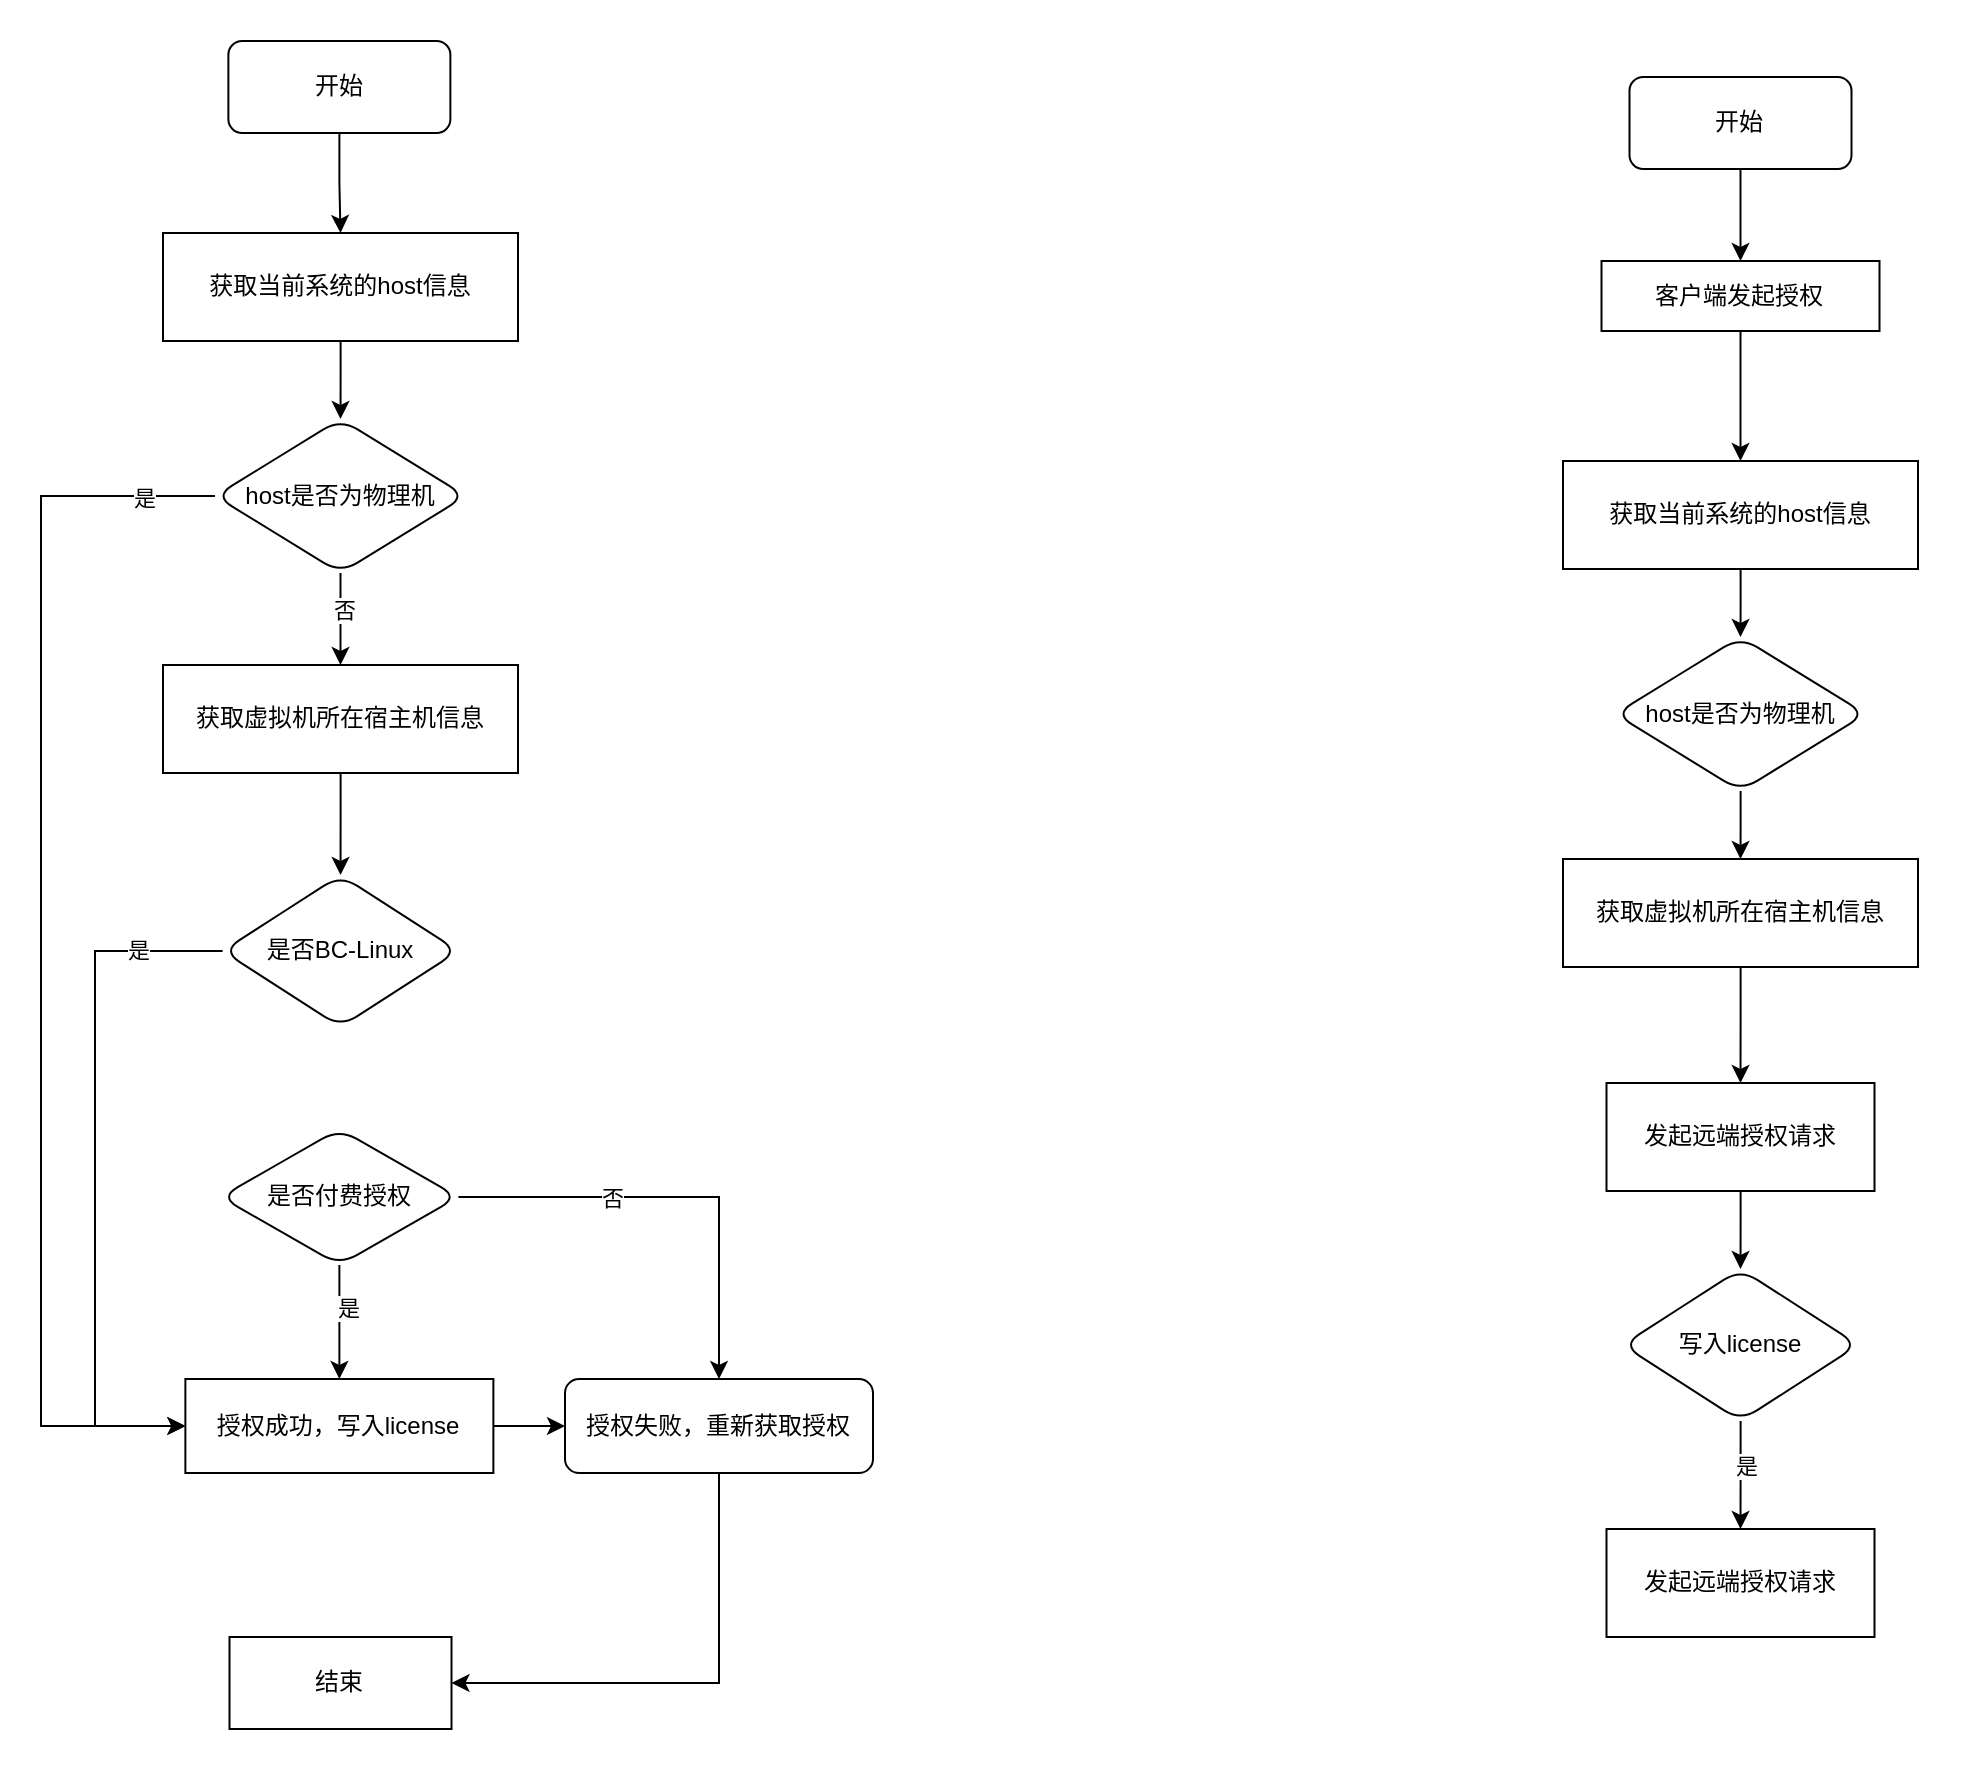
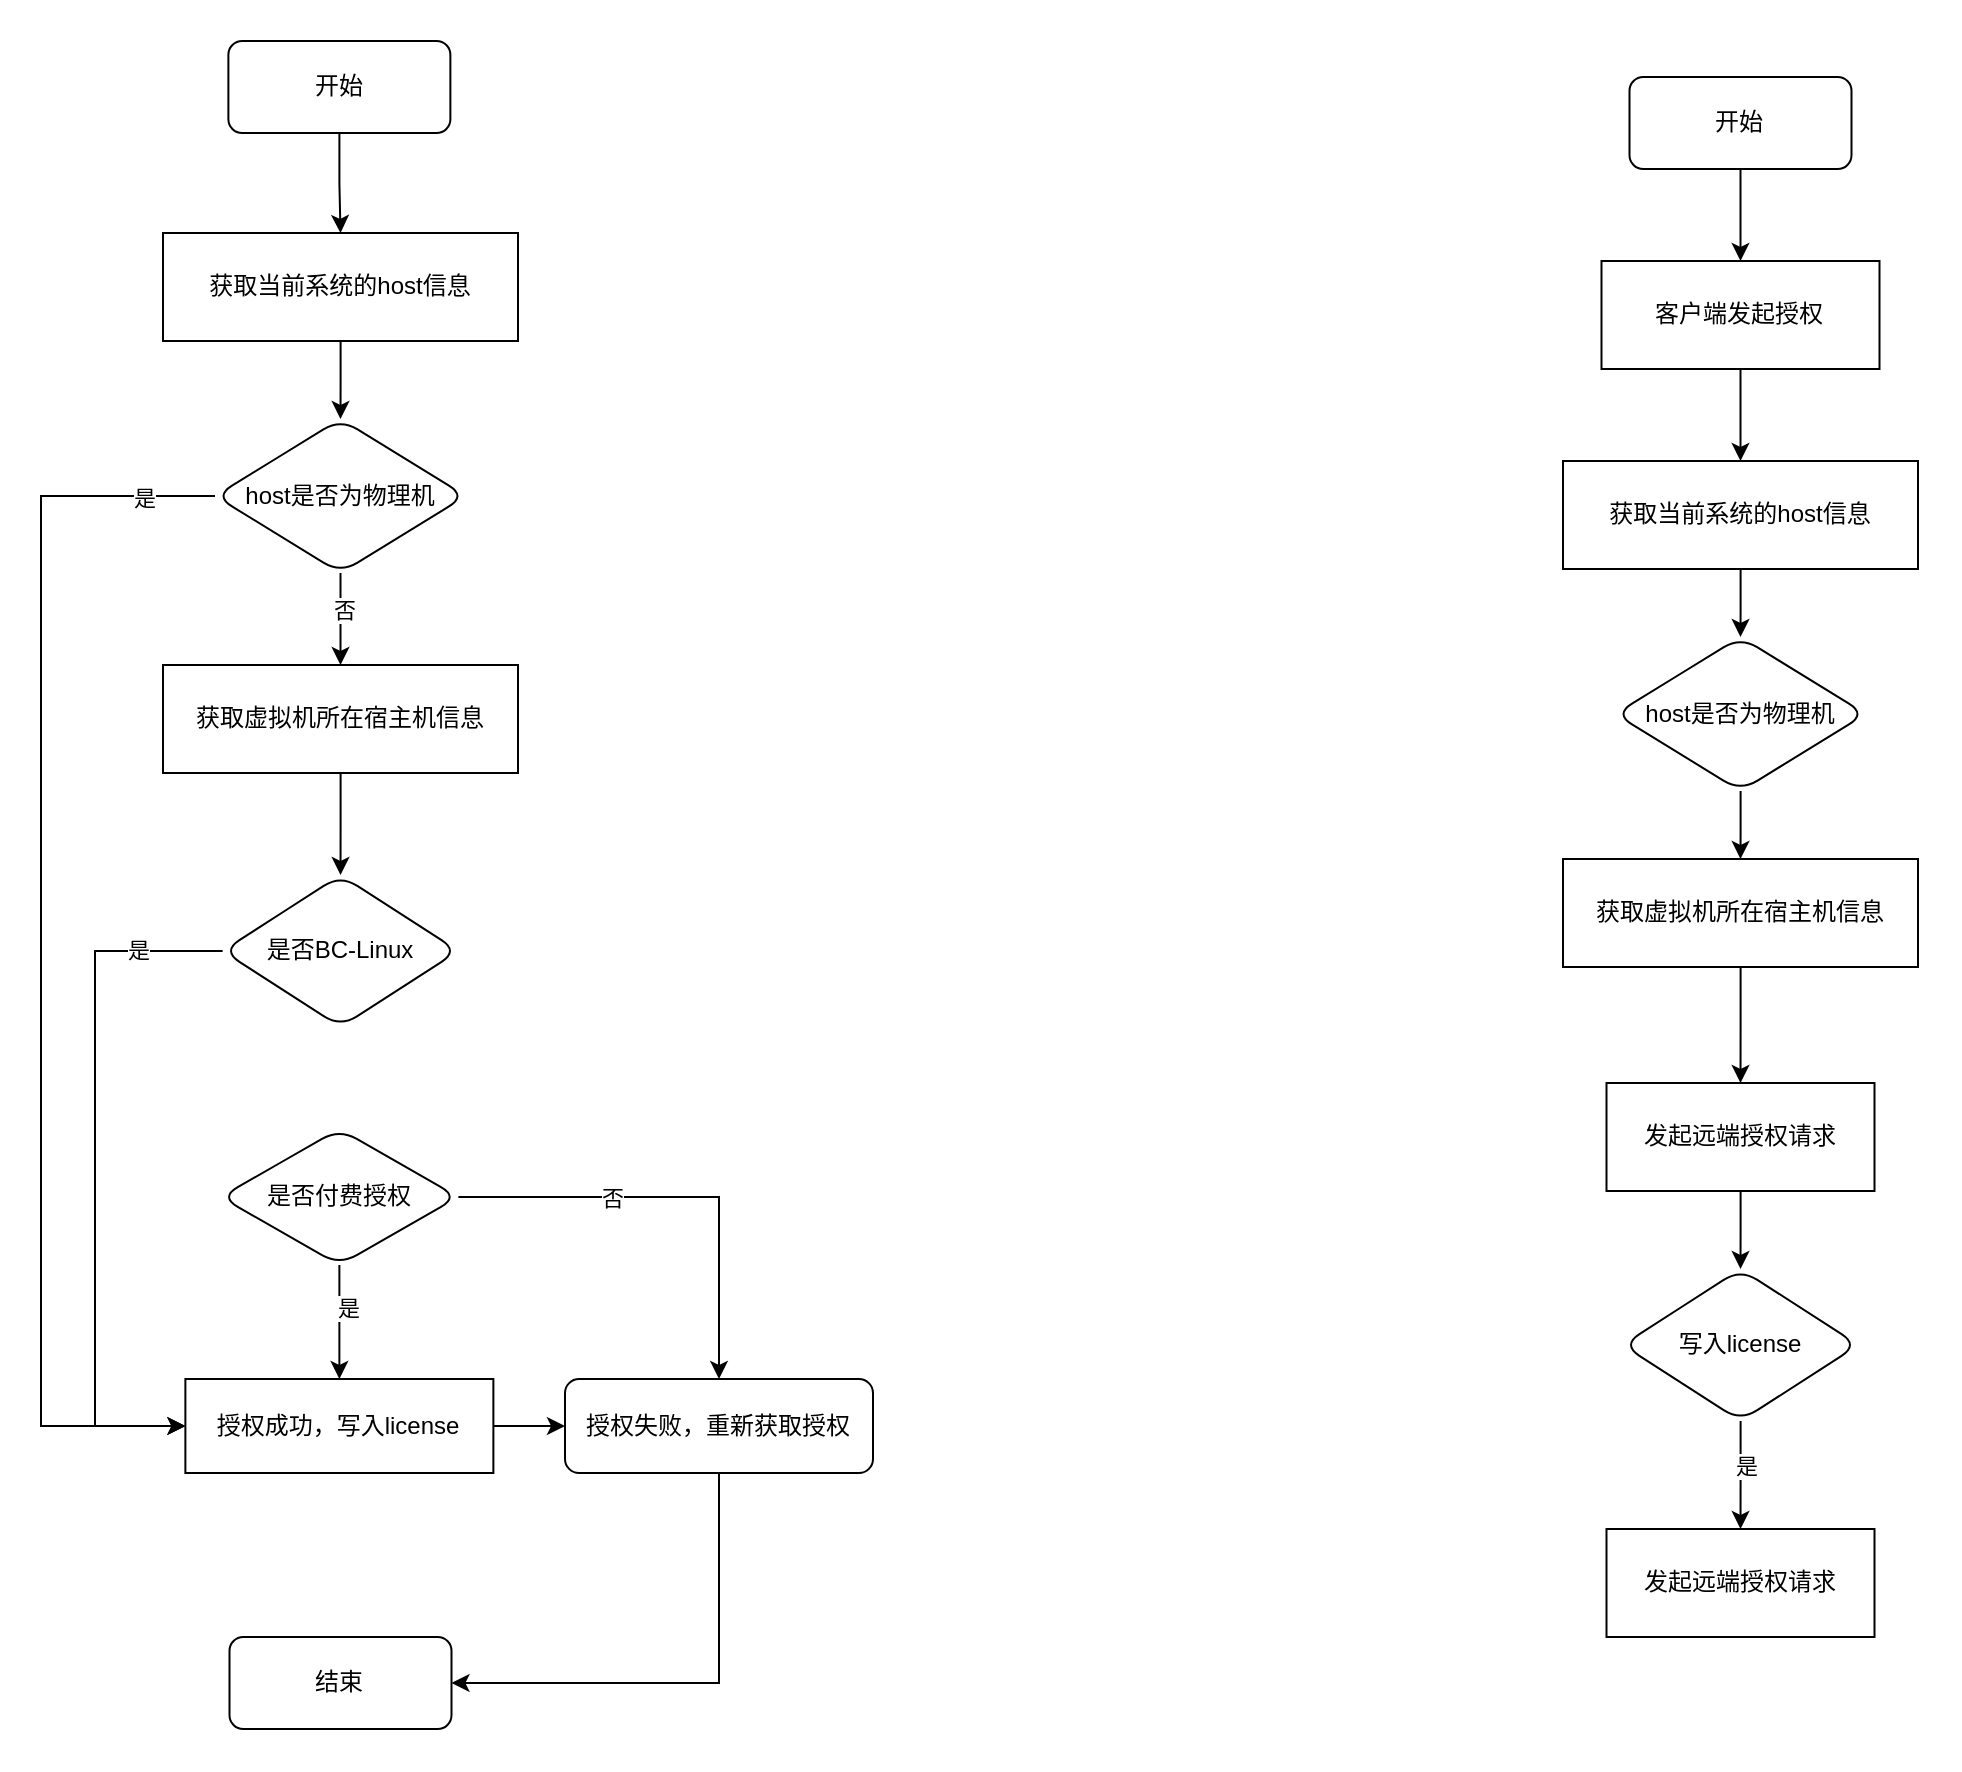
(1741, 296) -> (1741, 315)
(341, 1683) -> (341, 1683)
